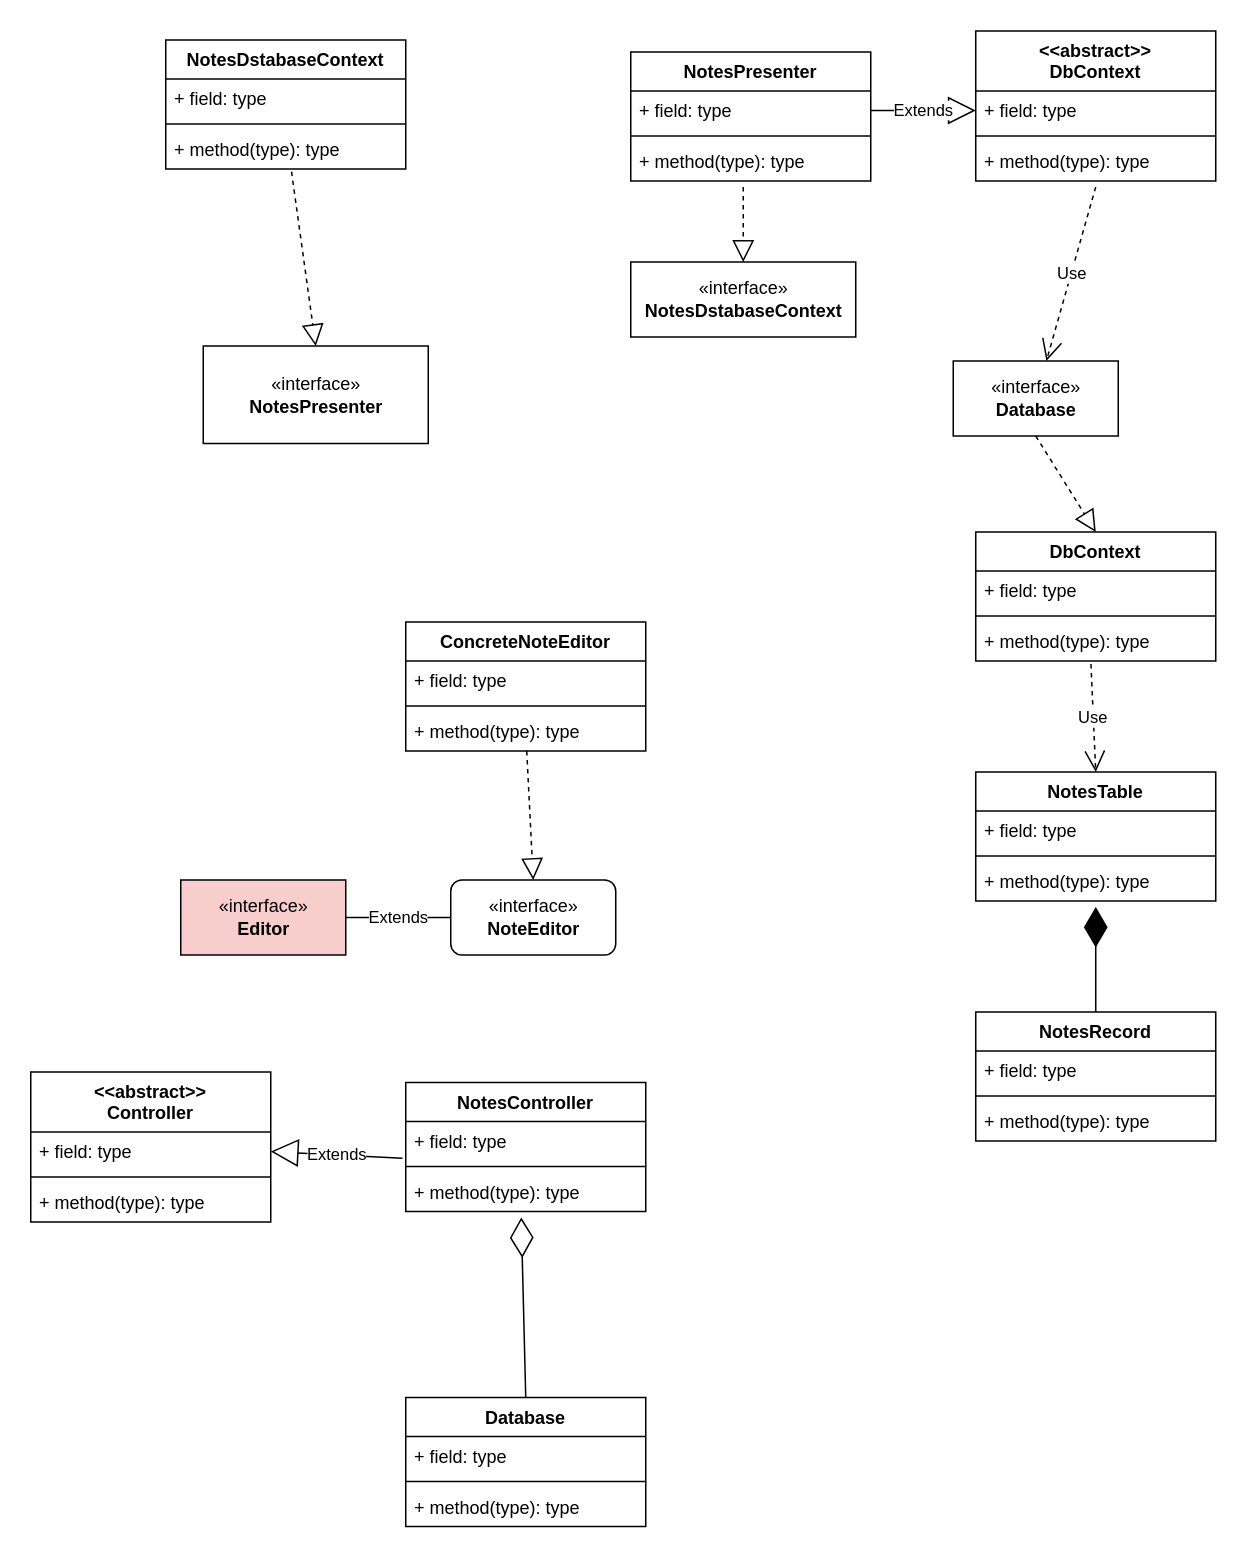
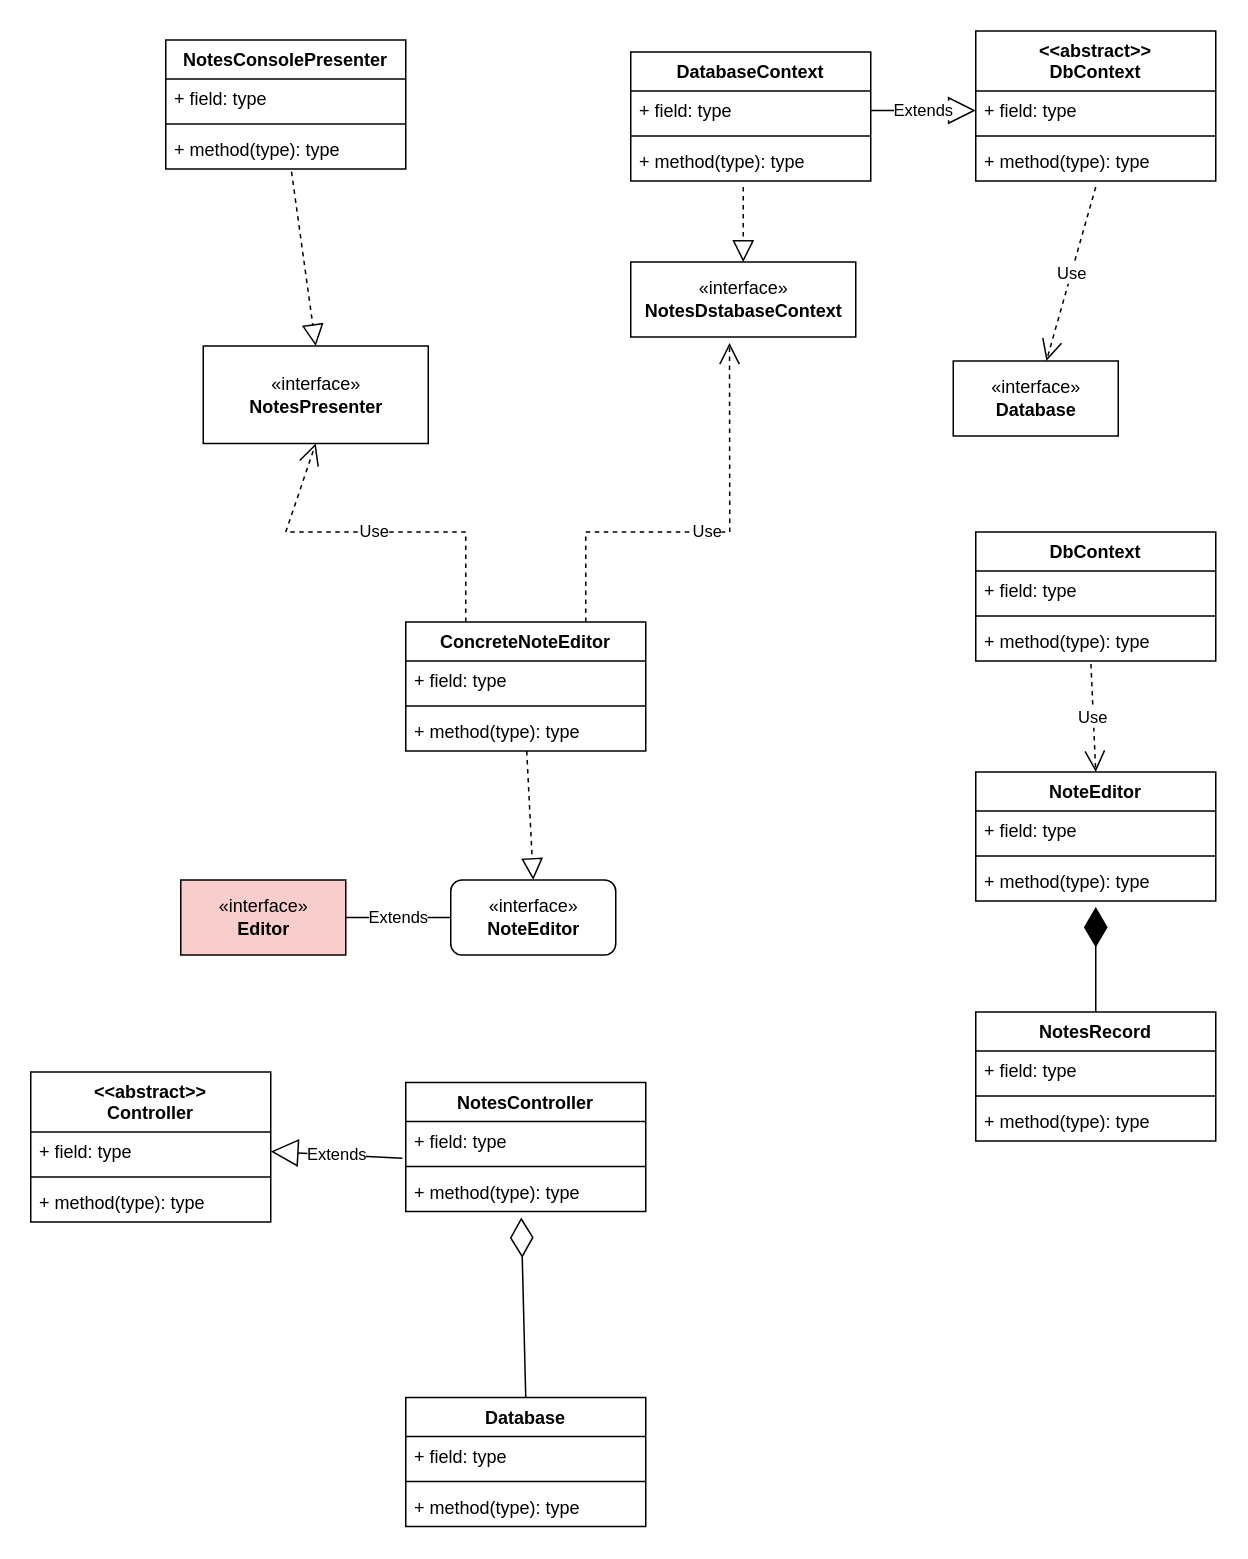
(285, 60) -> (285, 60)
(750, 72) -> (750, 72)
(1060, 475) -> none
none -> (376, 532)
none -> (705, 532)
(1095, 792) -> (1095, 792)
